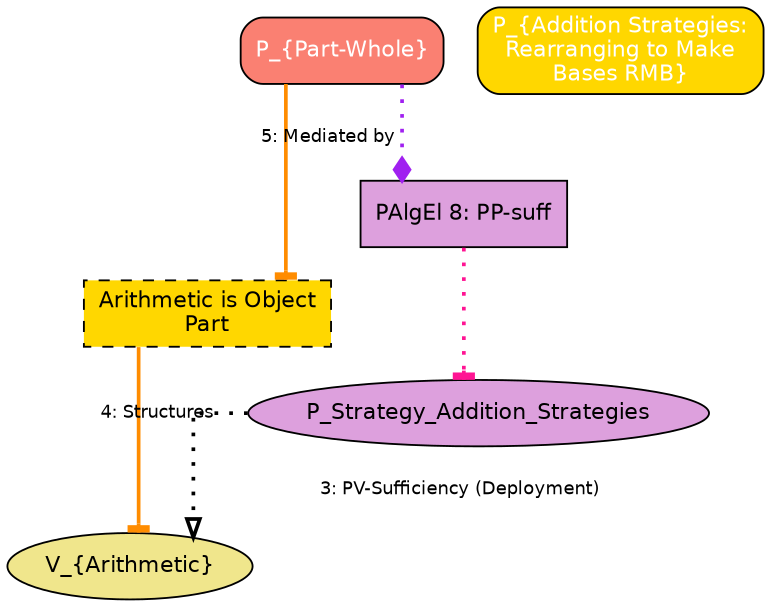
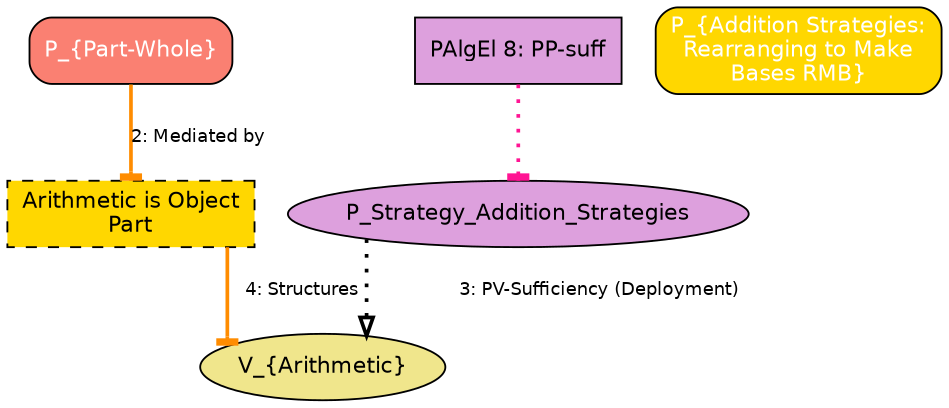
(402, 122) -> none
(328, 137) -> (198, 137)
